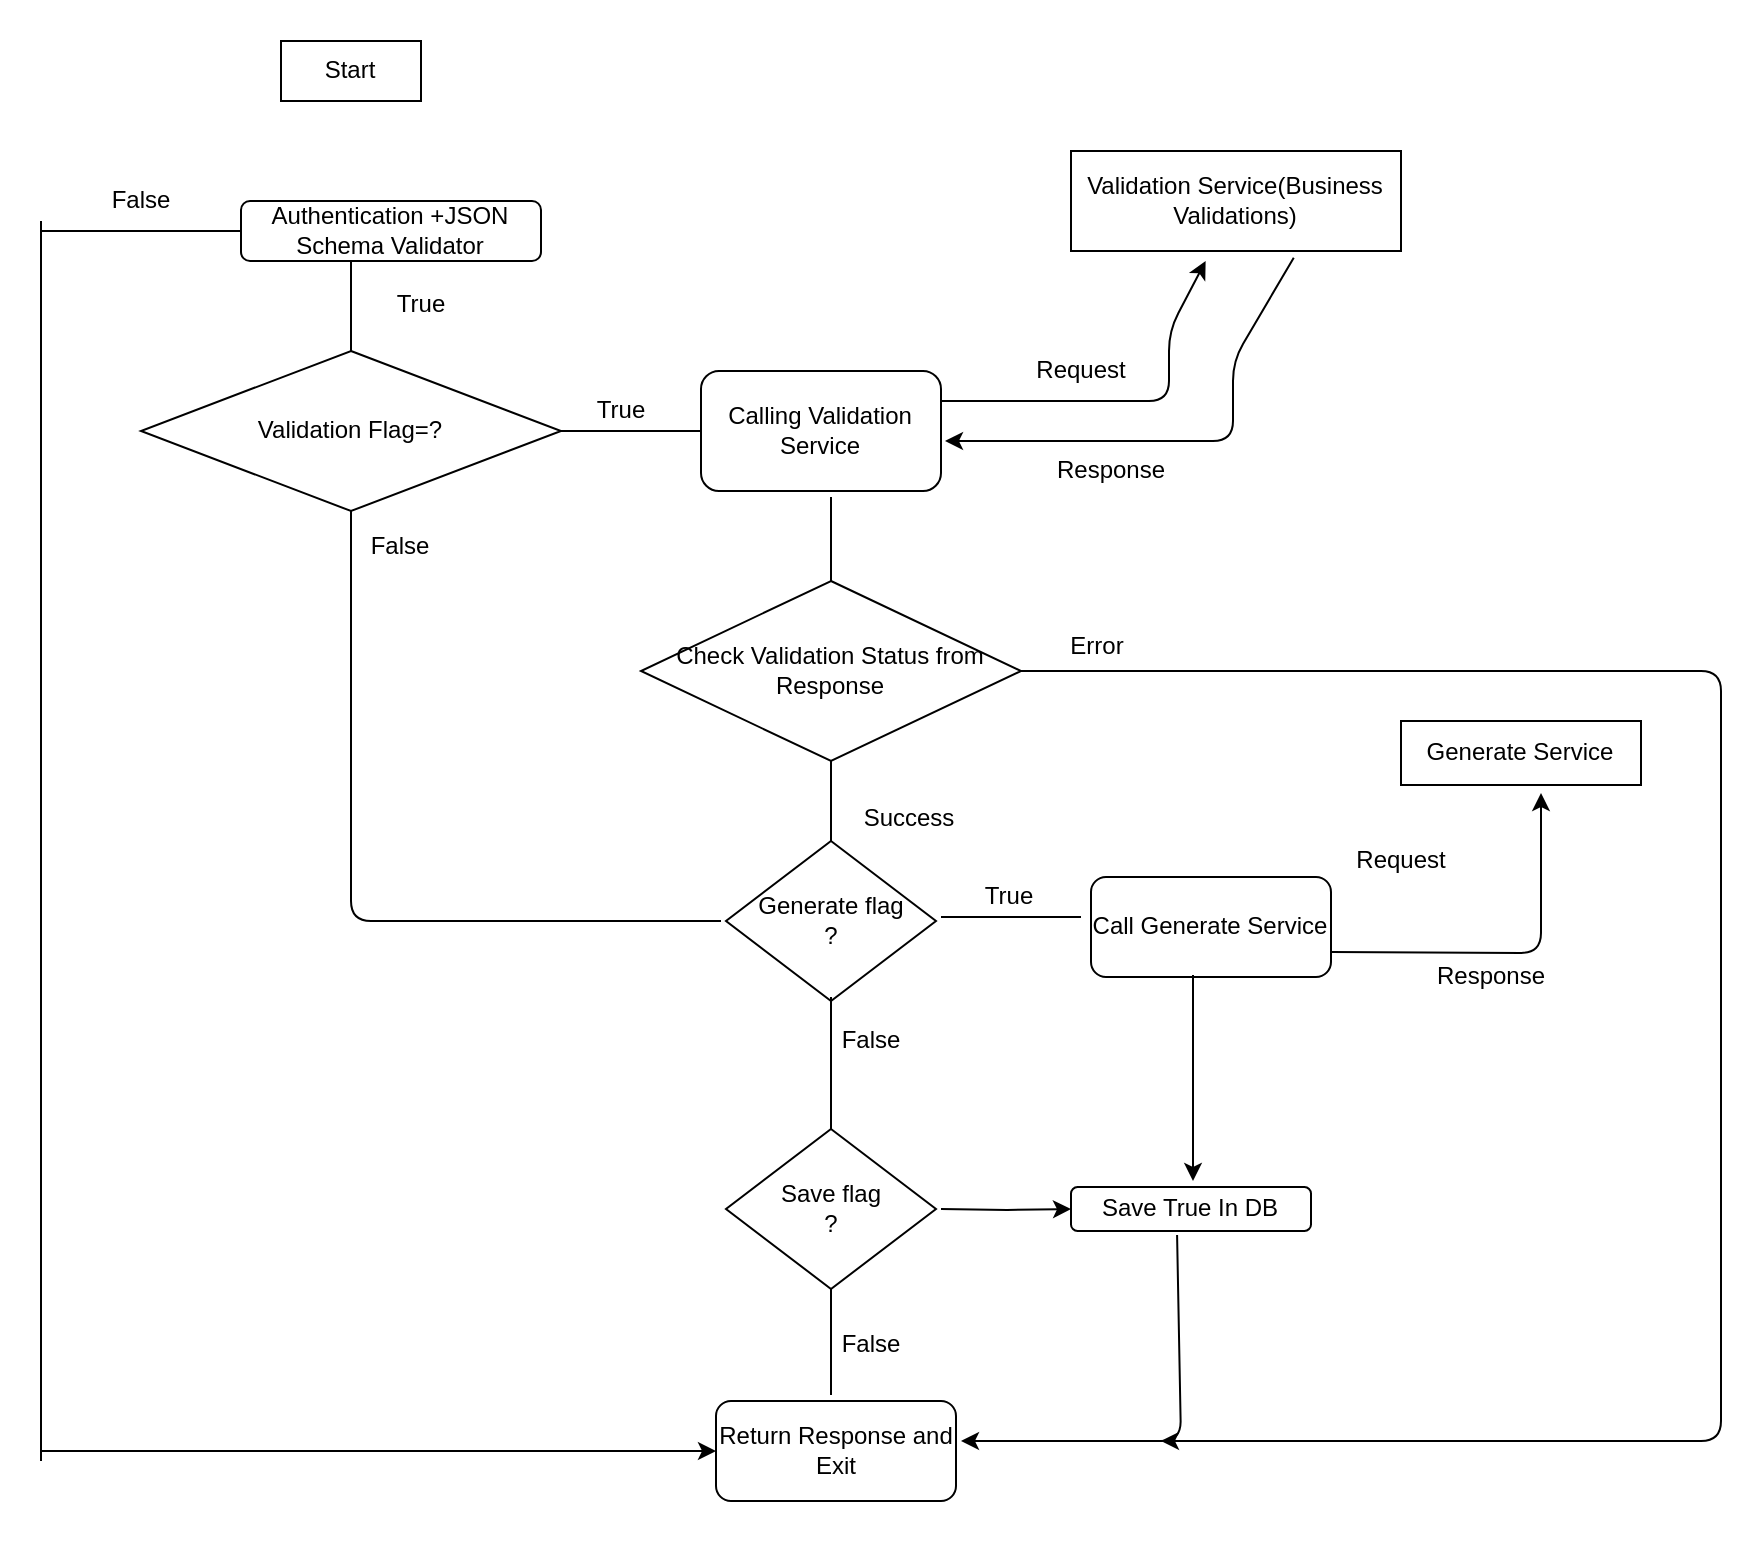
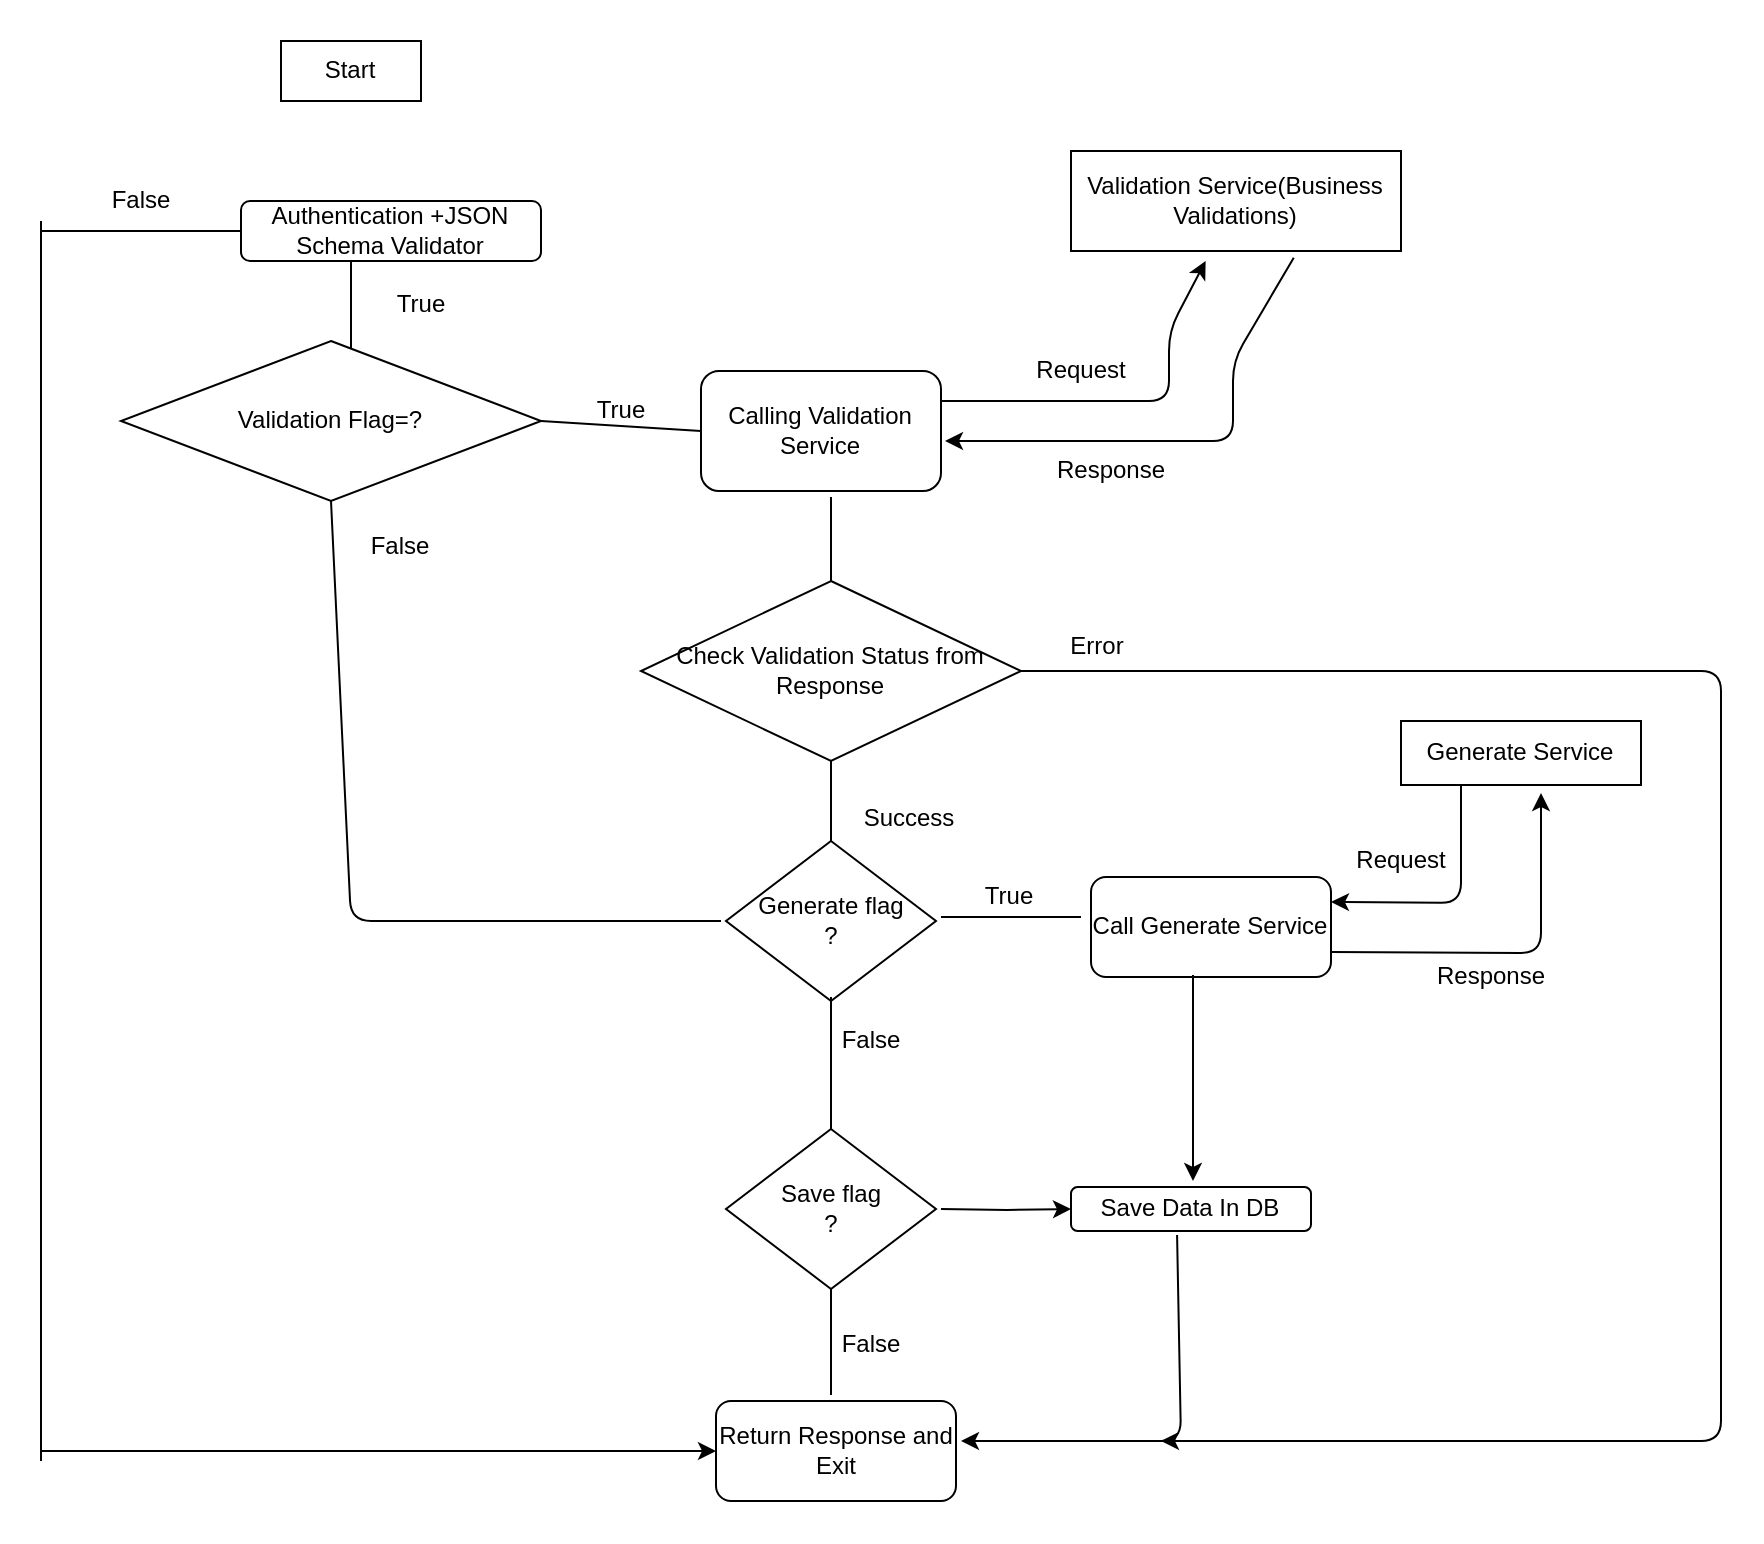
(351, 431) -> (331, 421)
none -> (1457, 897)
(1191, 1209) -> (1191, 1209)
